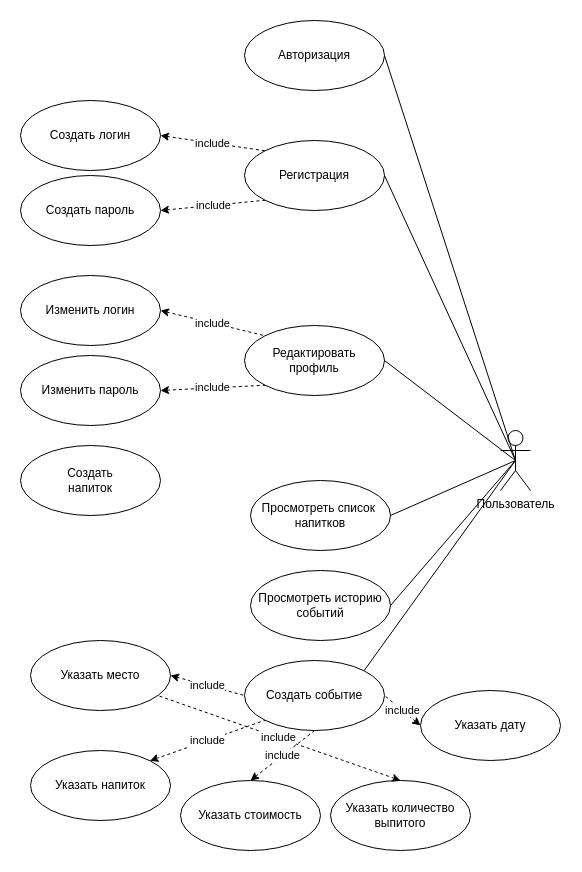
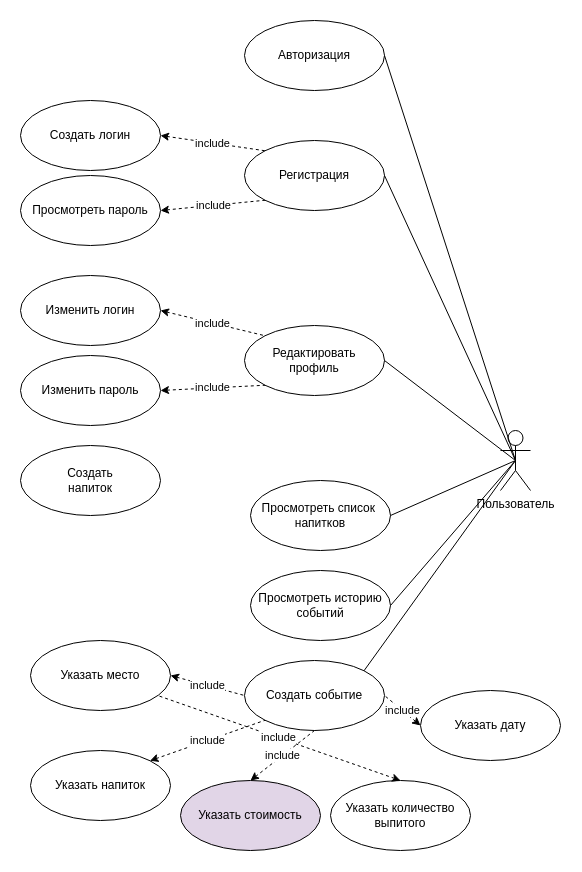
(91, 211) -> (91, 211)
(251, 816) -> (251, 816)
